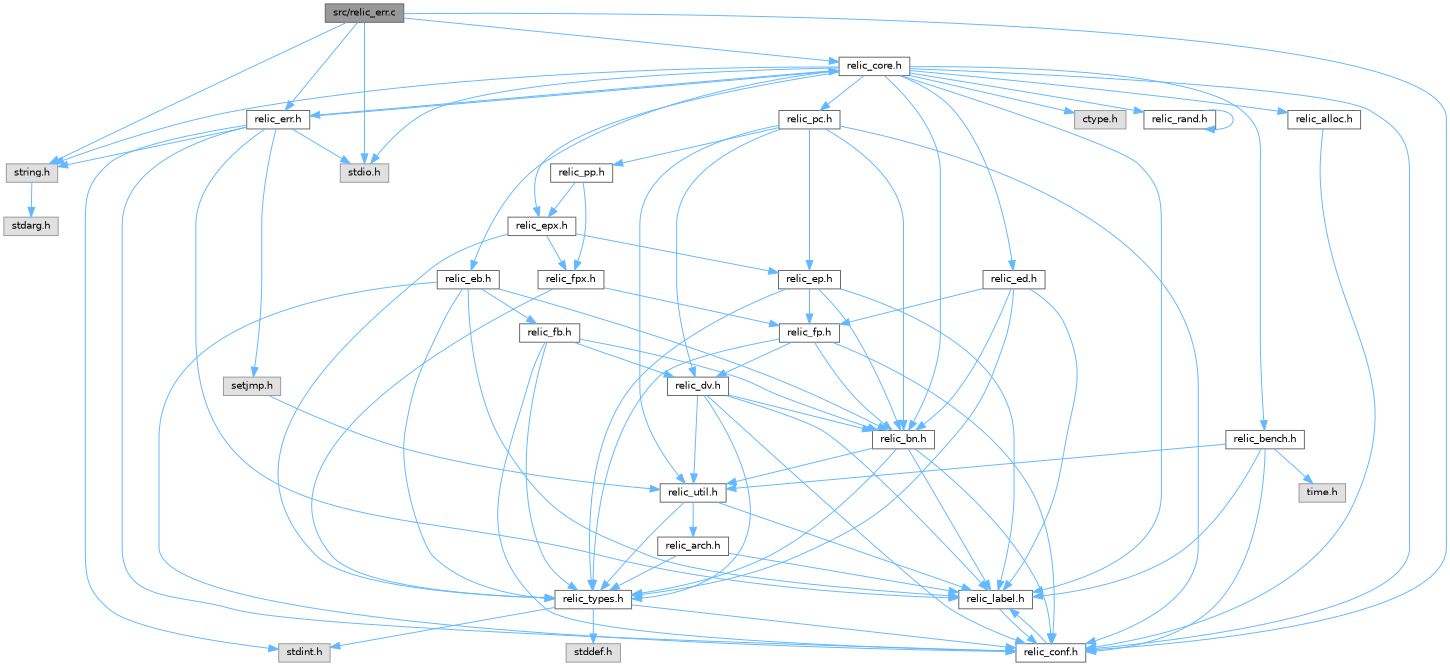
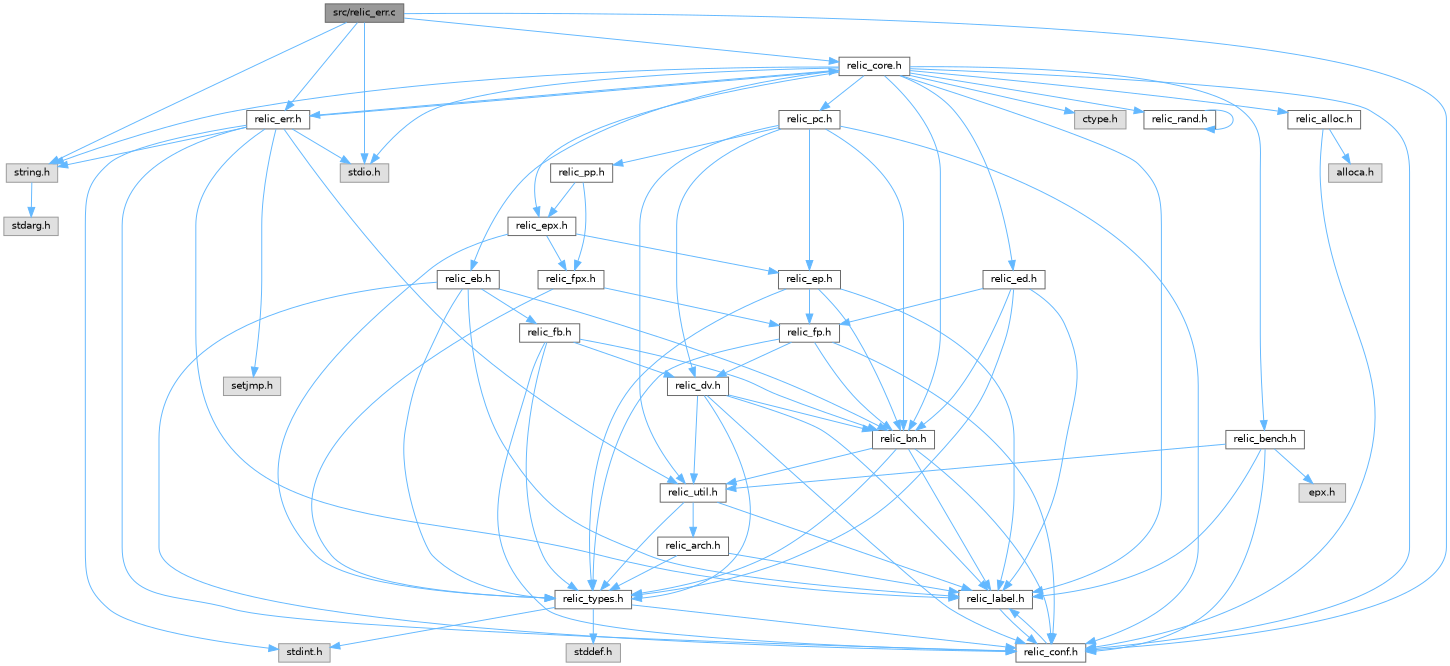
none -> (1355, 173)
(455, 461) -> (453, 330)
(1322, 493) -> (1322, 493)
